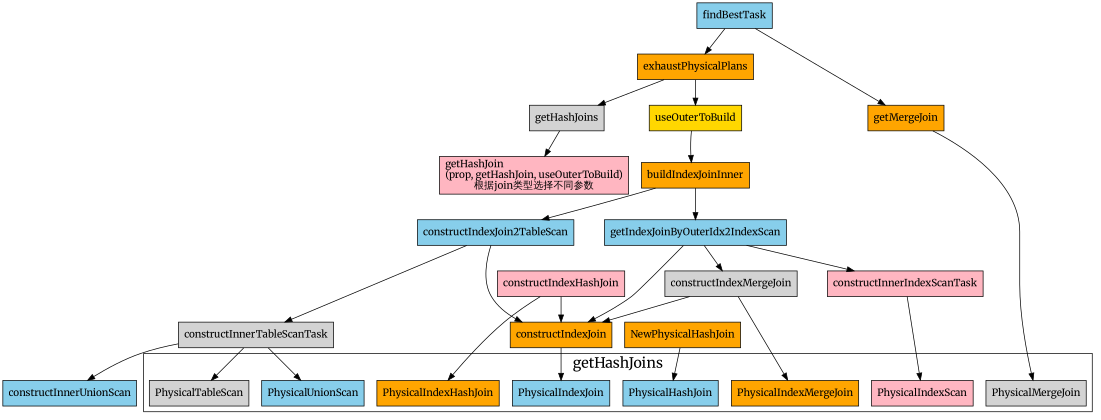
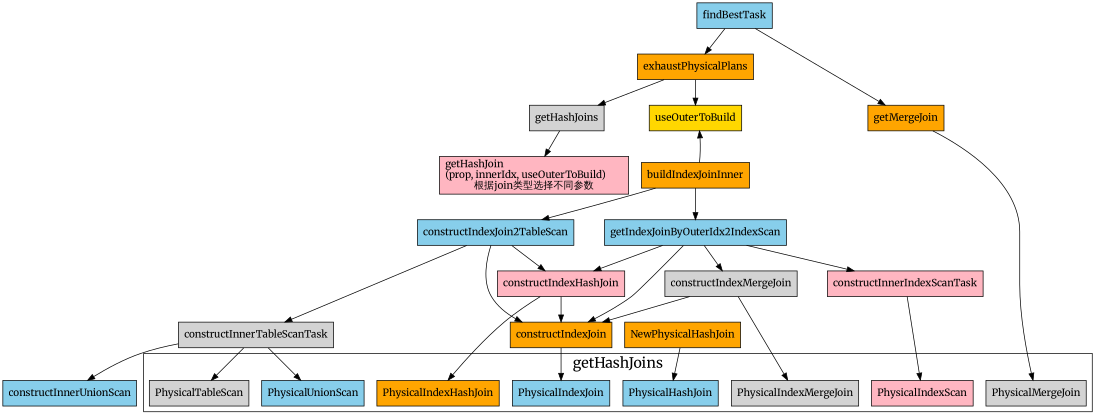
(691, 143) -> (700, 150)
(534, 175) -> (534, 175)
none -> (526, 256)
none -> (632, 257)
(795, 393) -> (795, 393)
